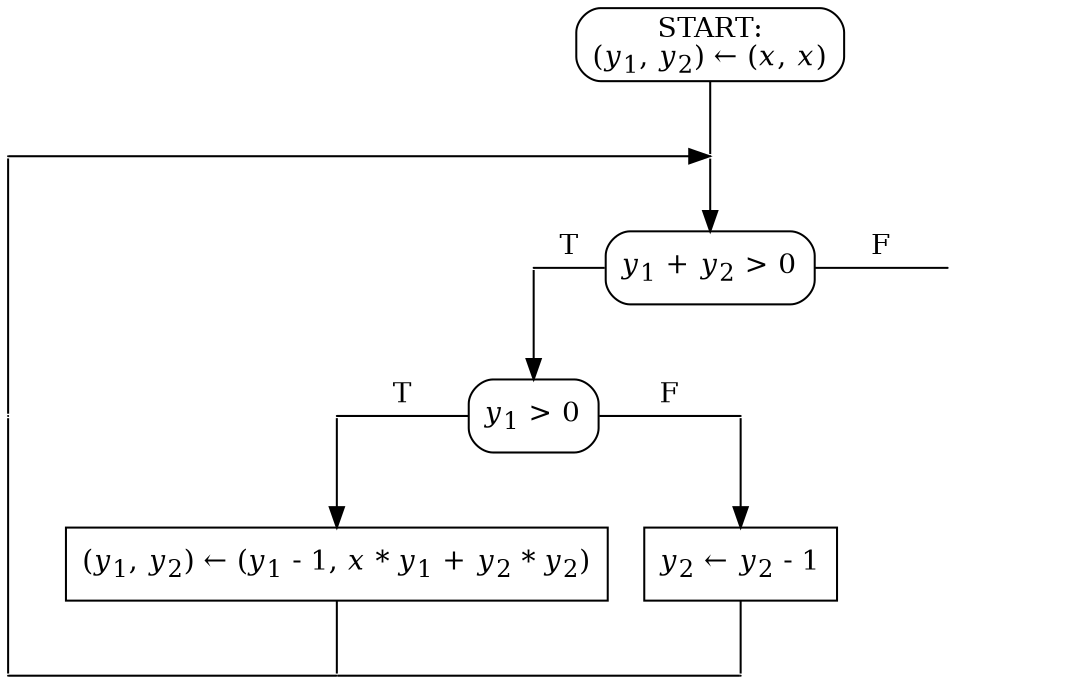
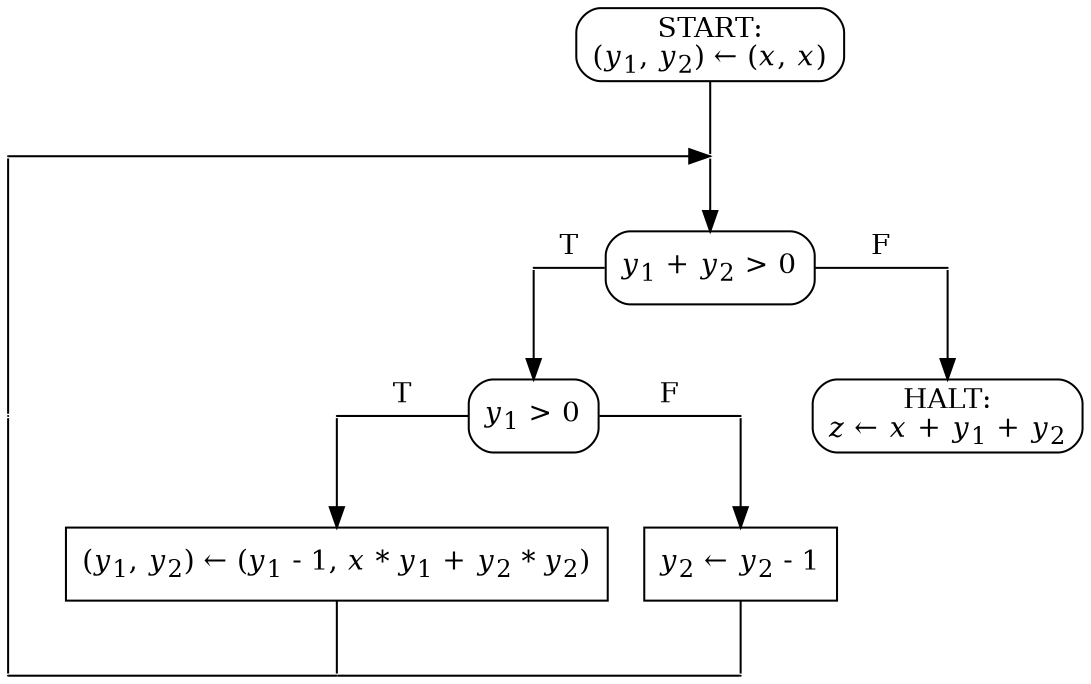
none -> (948, 416)
